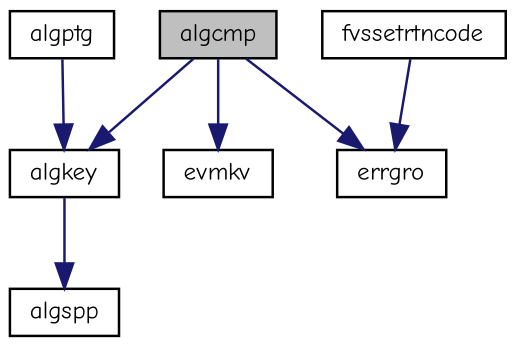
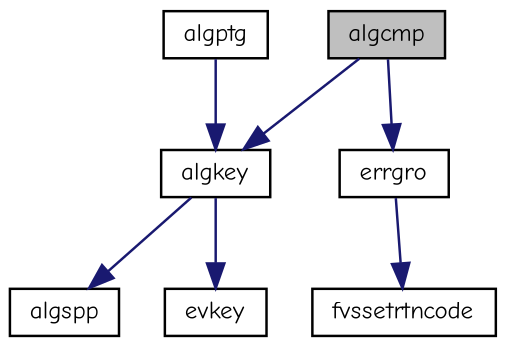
(405, 92) -> (398, 230)
(218, 174) -> none
none -> (216, 312)
